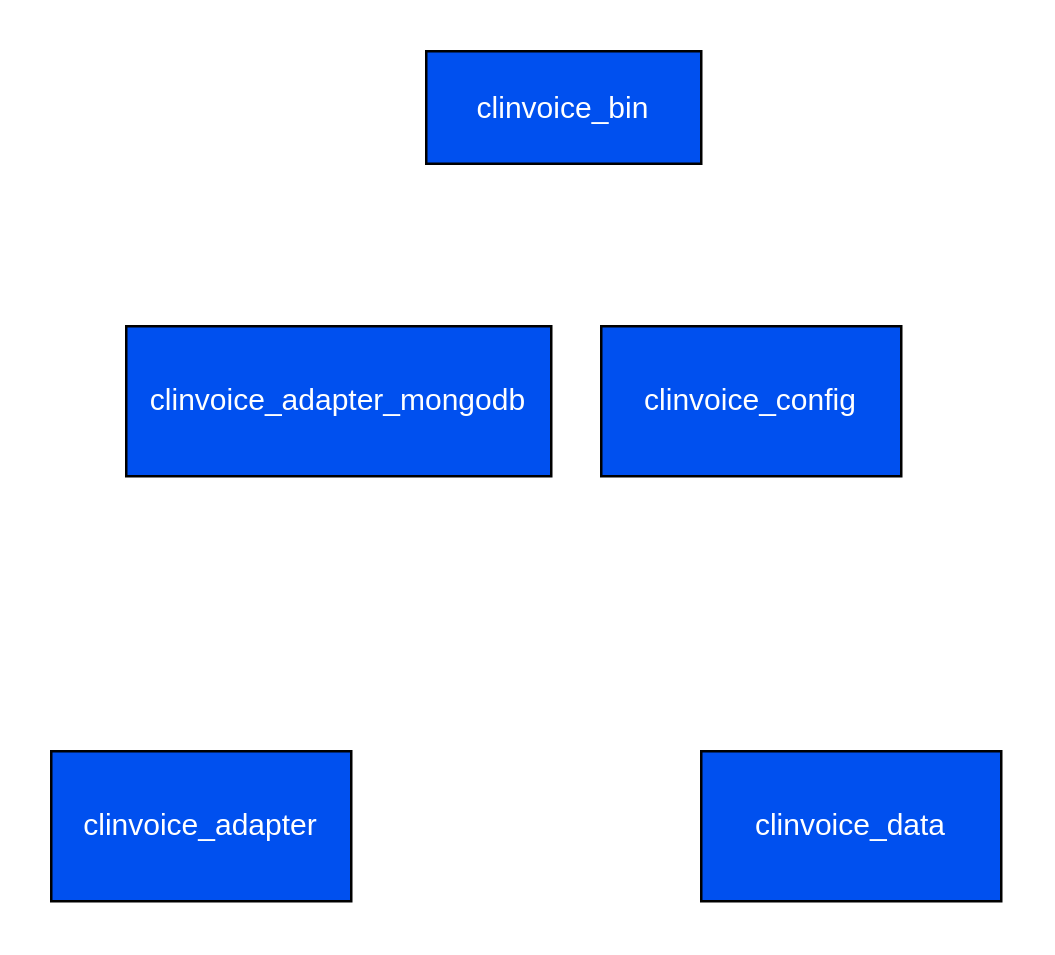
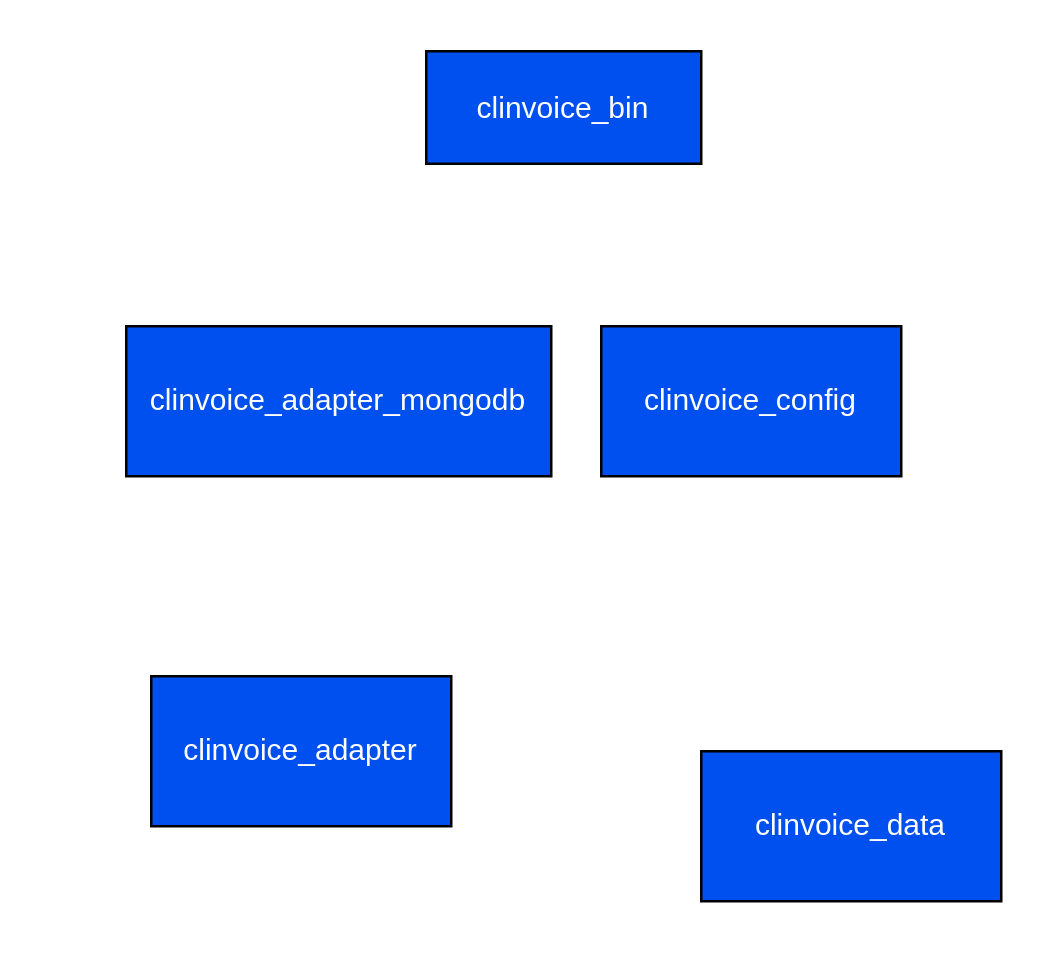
(201, 826) -> (301, 751)
